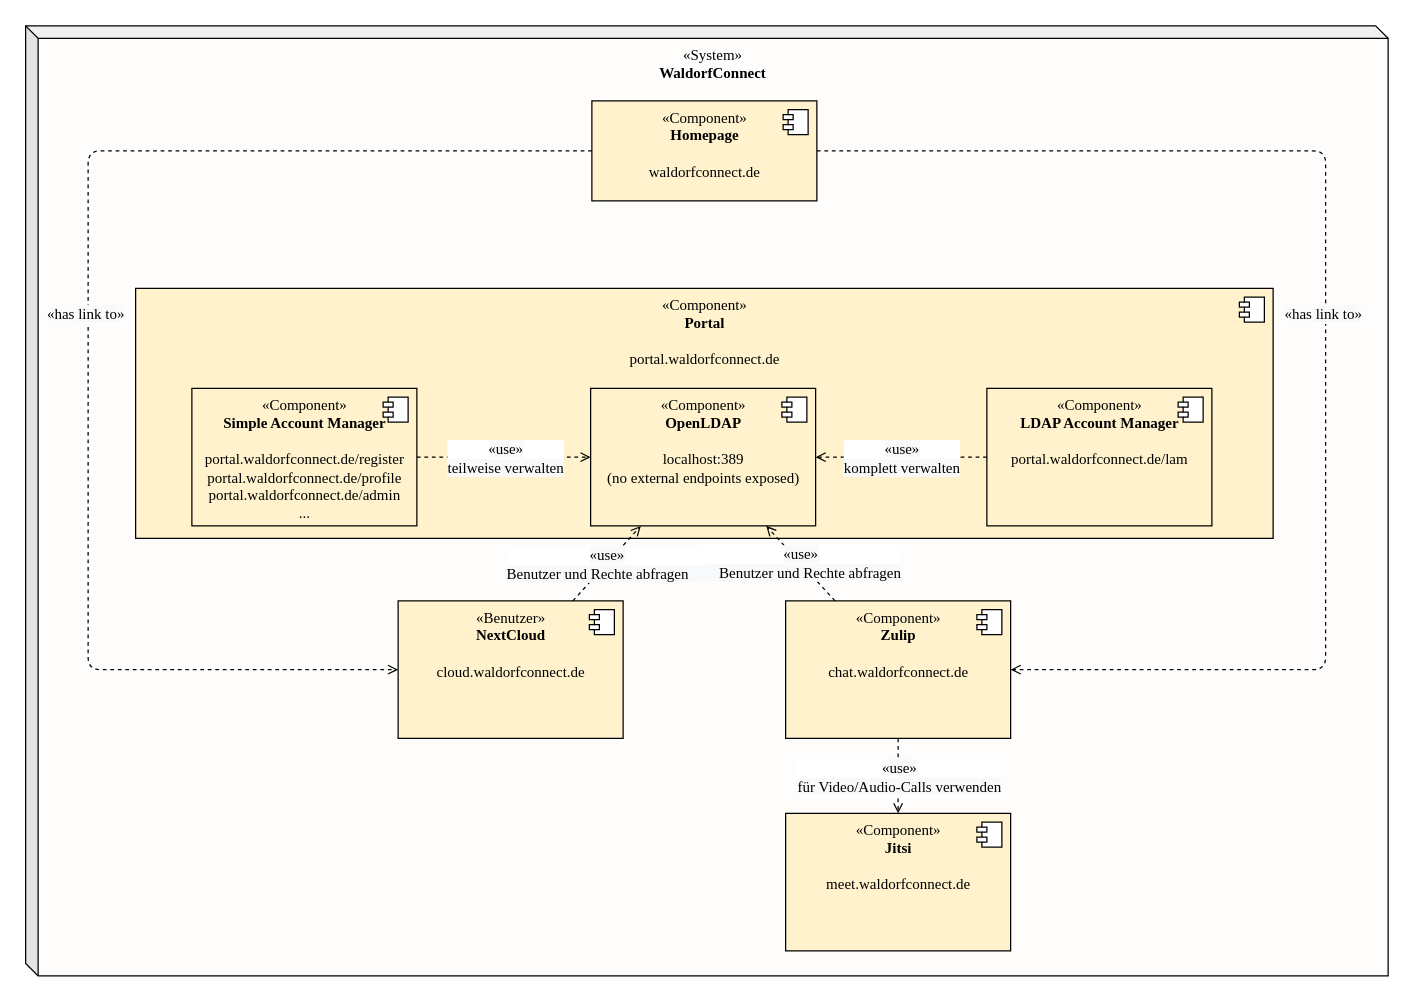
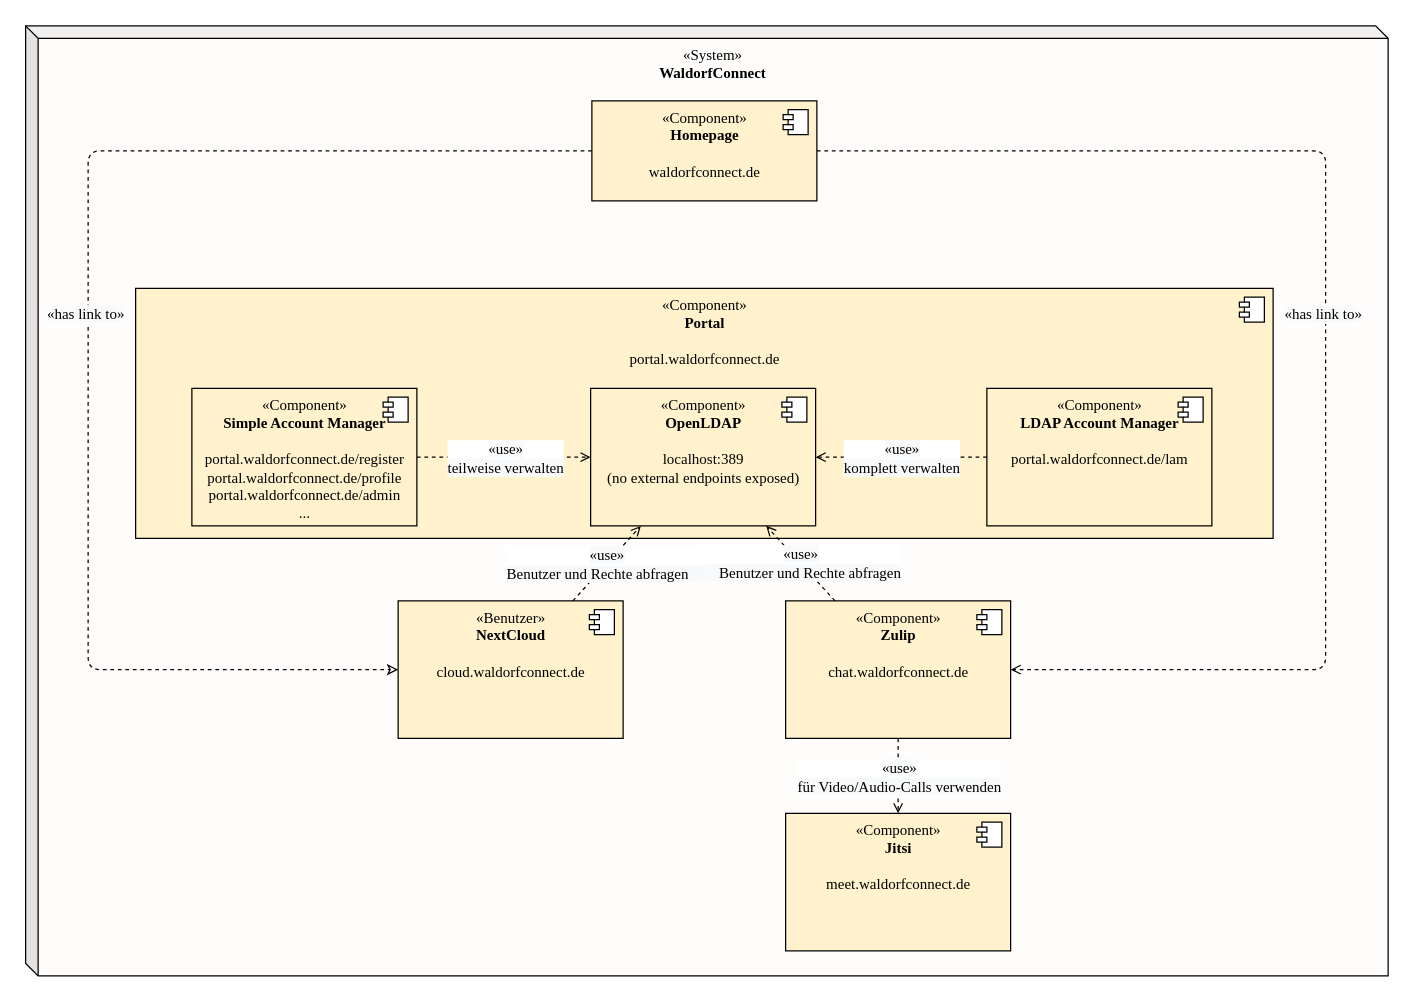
(389, 669) -> (388, 669)
